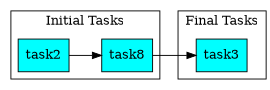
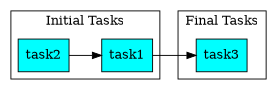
(127, 55) -> (127, 55)
